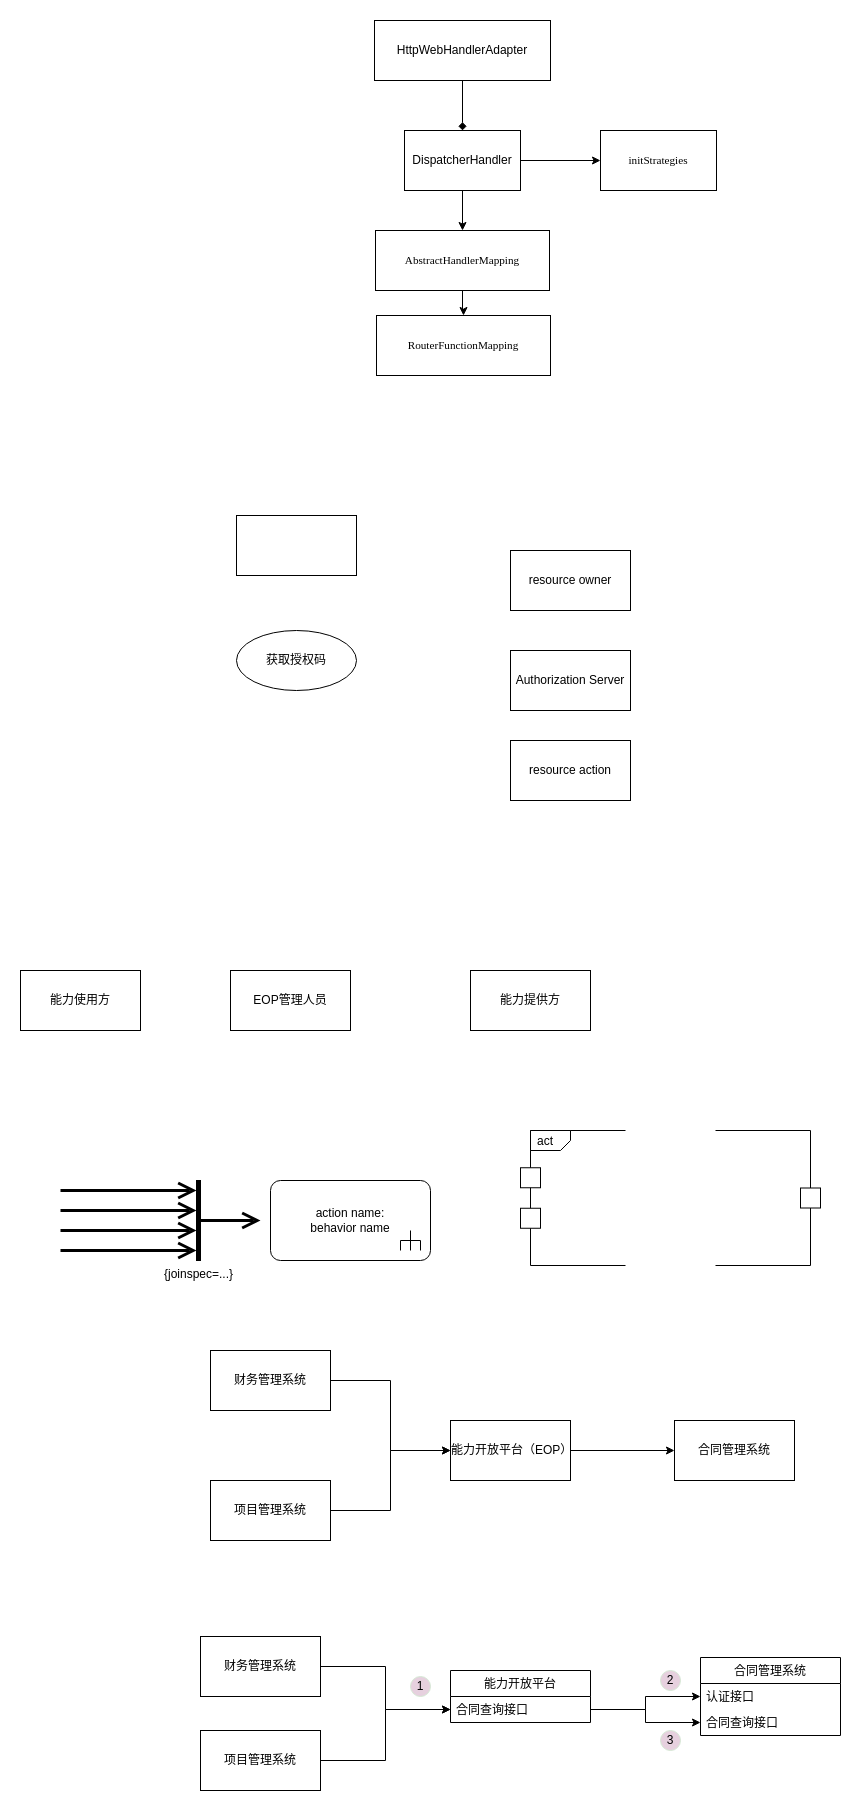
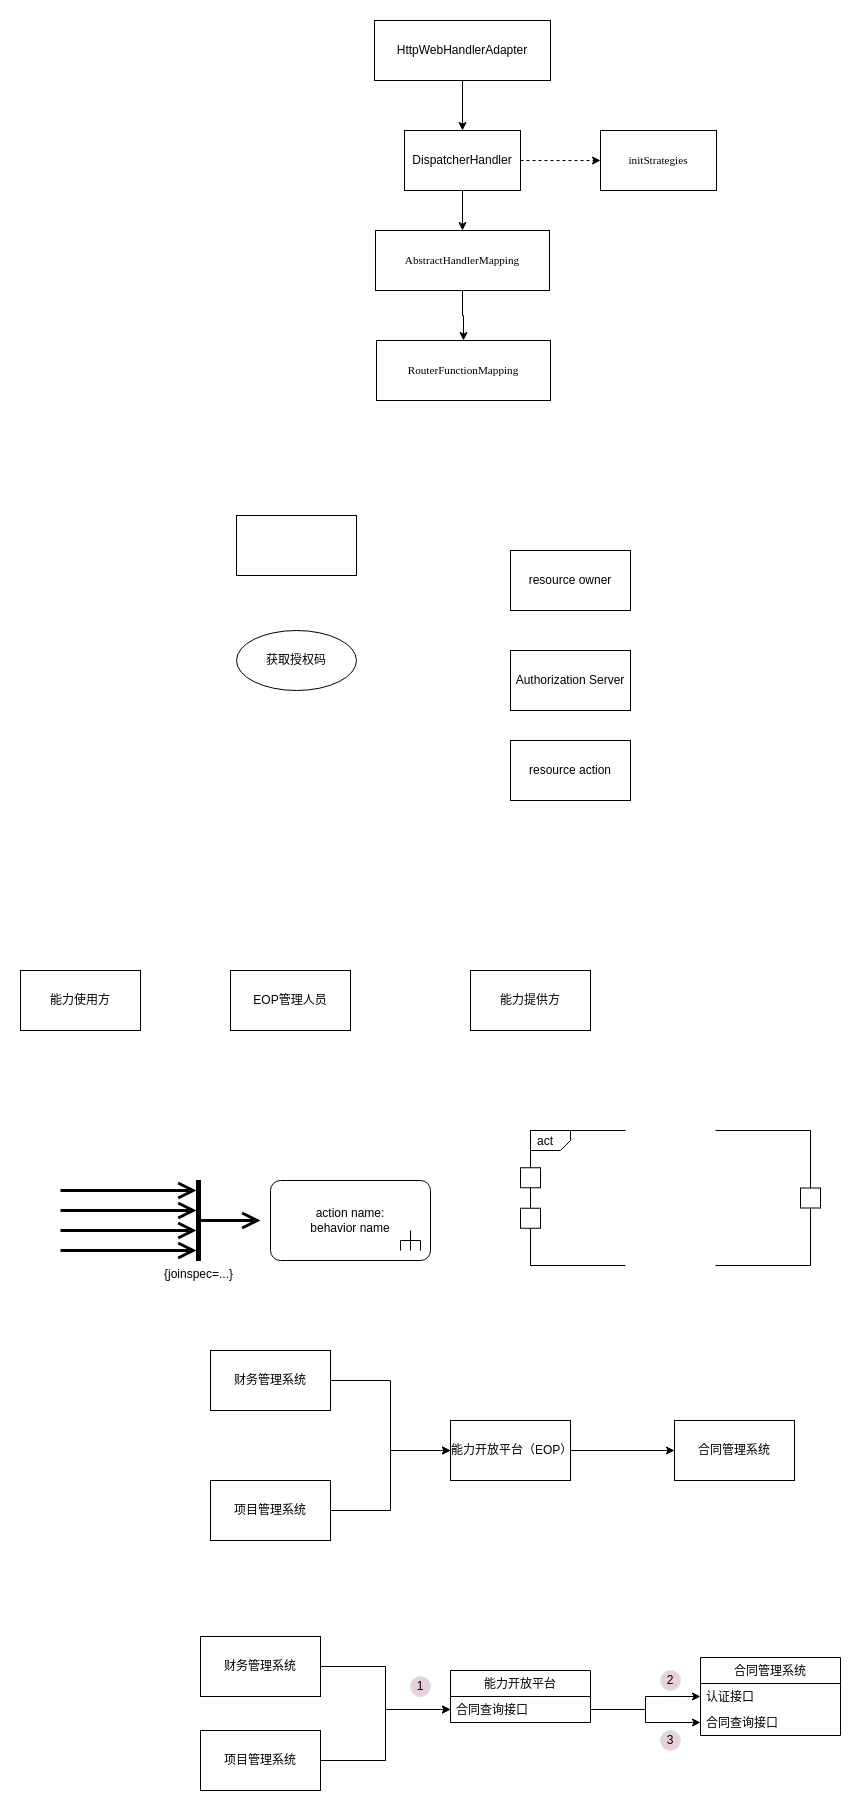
(463, 122) -> (463, 122)
(558, 161) -> (558, 161)
(464, 346) -> (464, 371)
